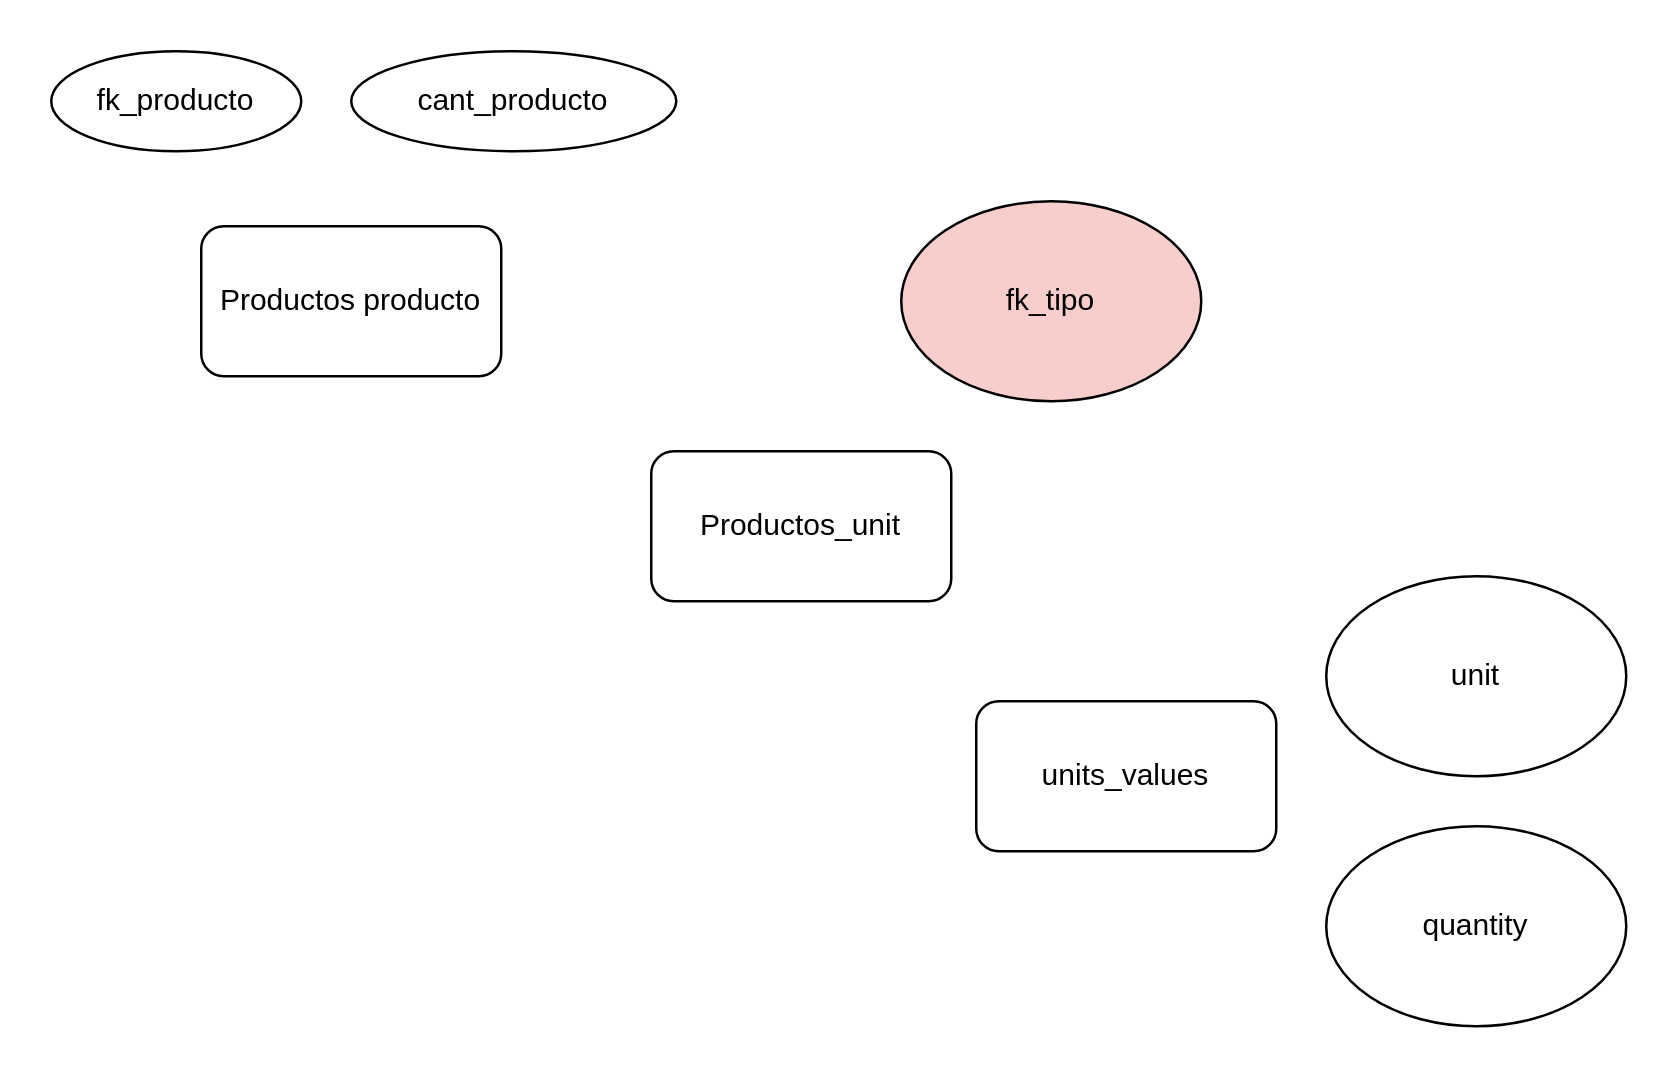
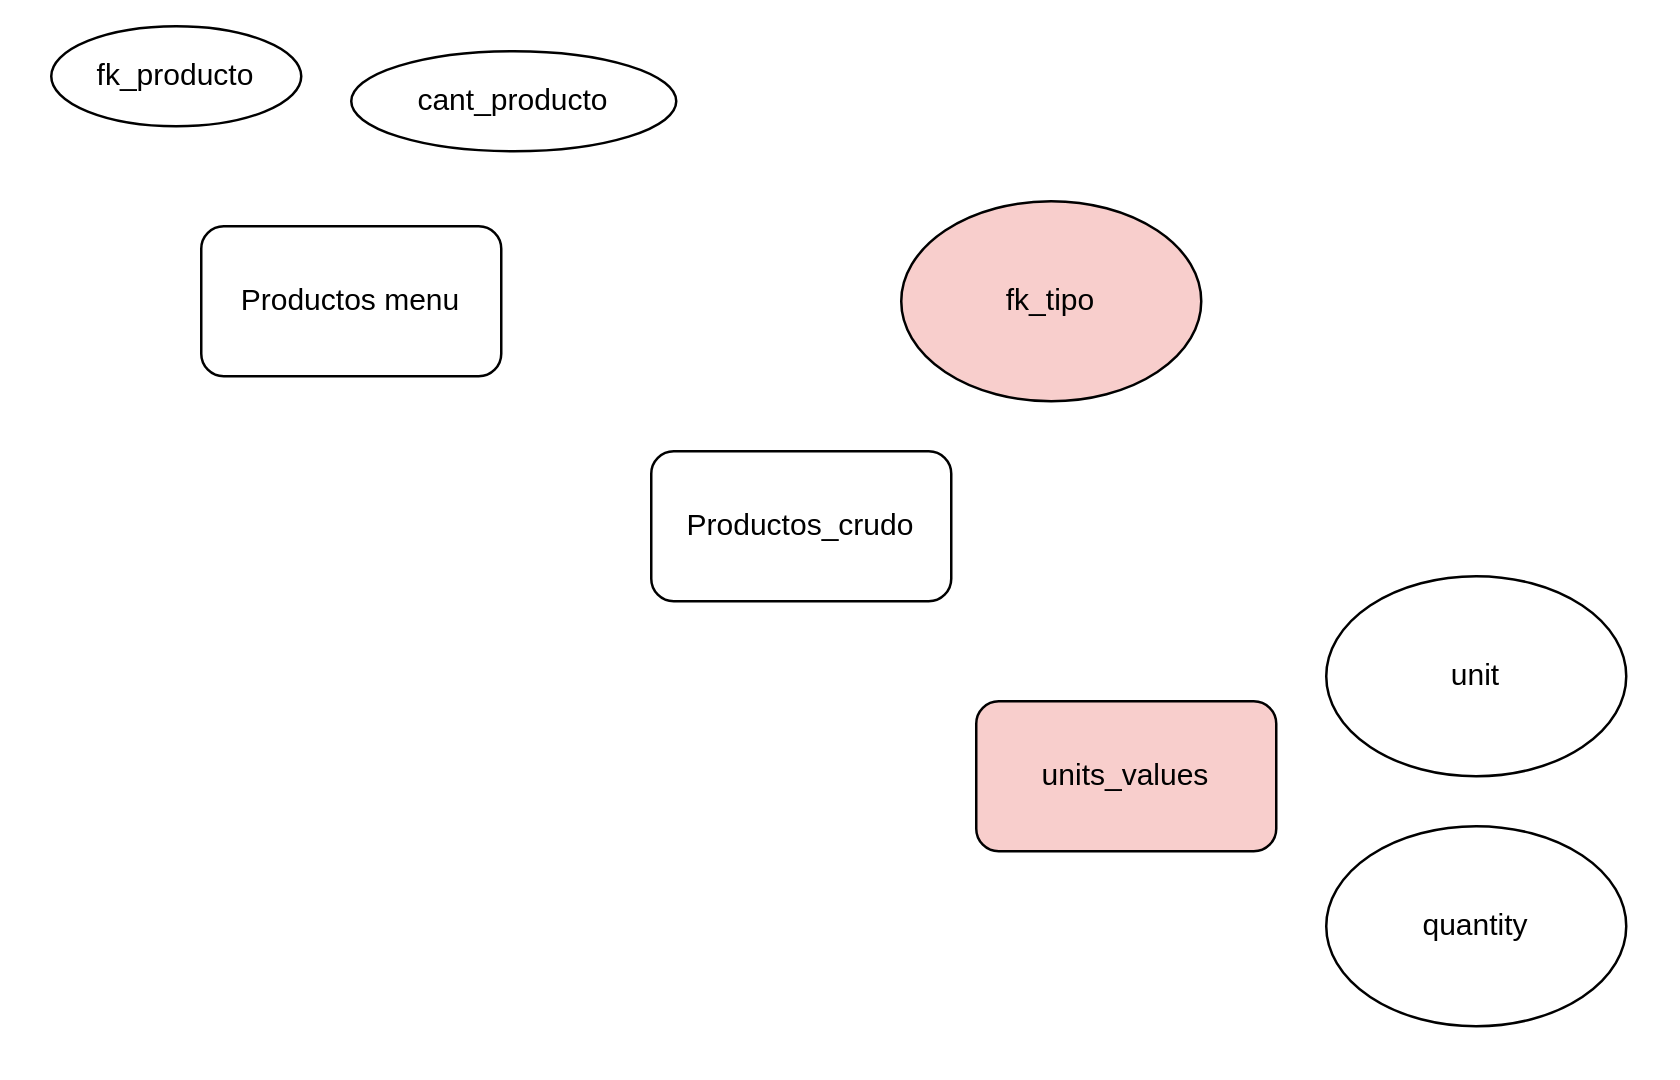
(176, 101) -> (176, 76)
(351, 301) -> (351, 301)
(801, 526) -> (801, 526)
(1126, 776) -> (1126, 776)
